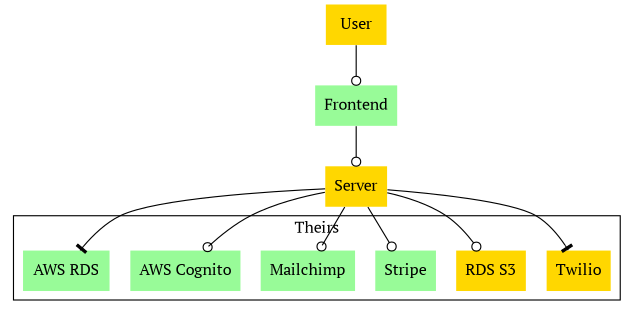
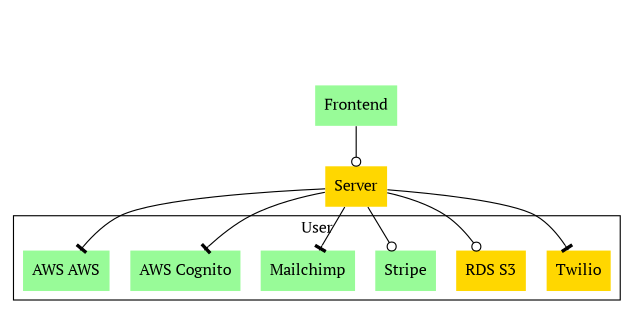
(356, 25) -> none
(268, 208) -> (268, 208)
(333, 226) -> (333, 226)
(317, 229) -> (317, 229)
(66, 271) -> (66, 271)
